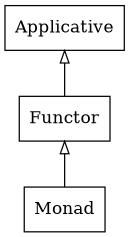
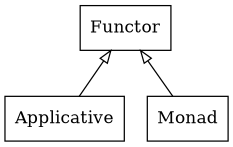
(65, 80) -> (91, 79)
